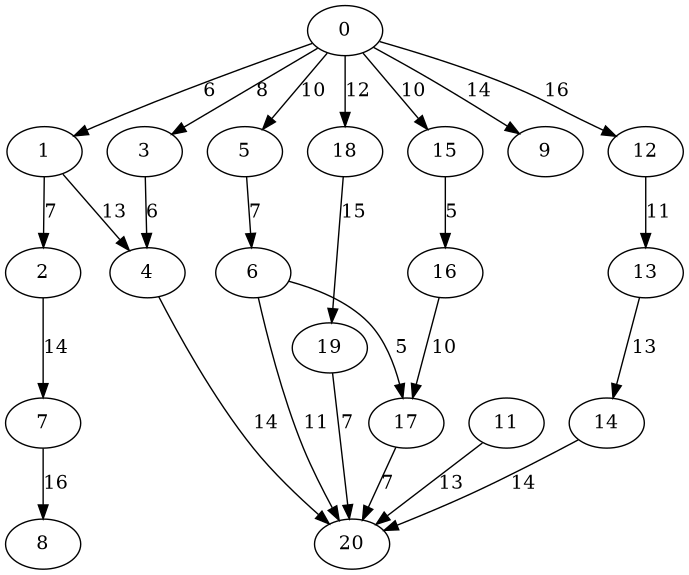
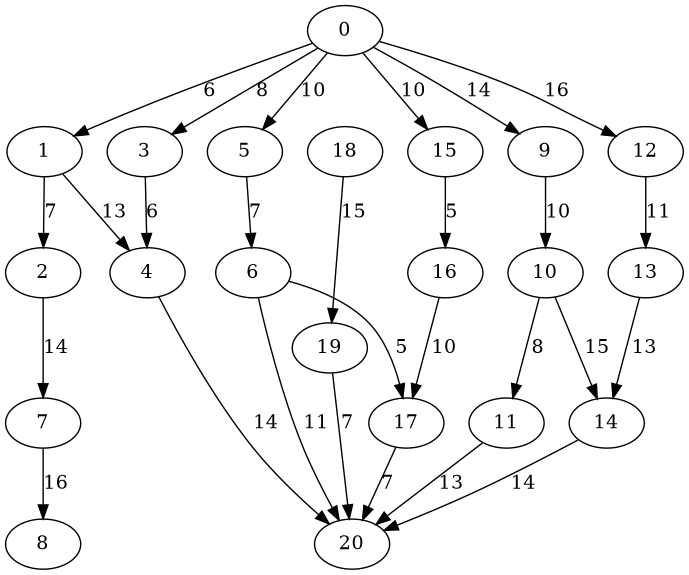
(345, 84) -> none
none -> (546, 273)
